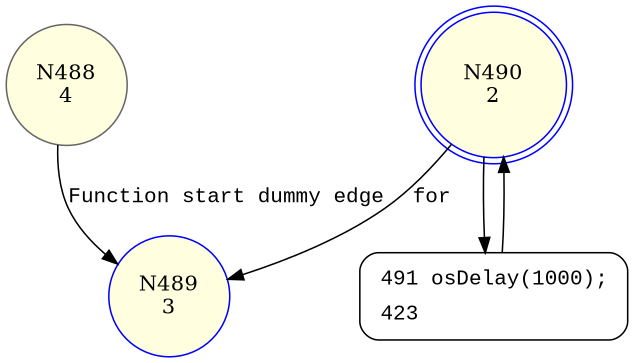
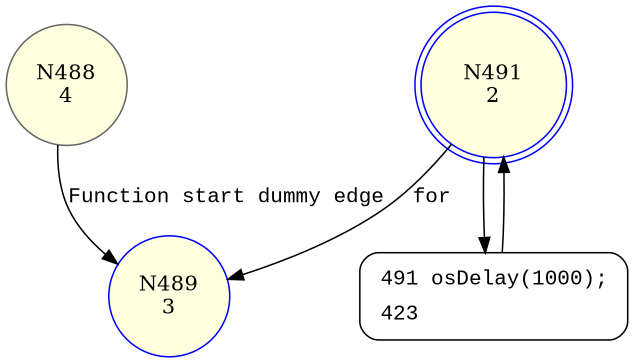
(494, 85) -> (494, 85)
